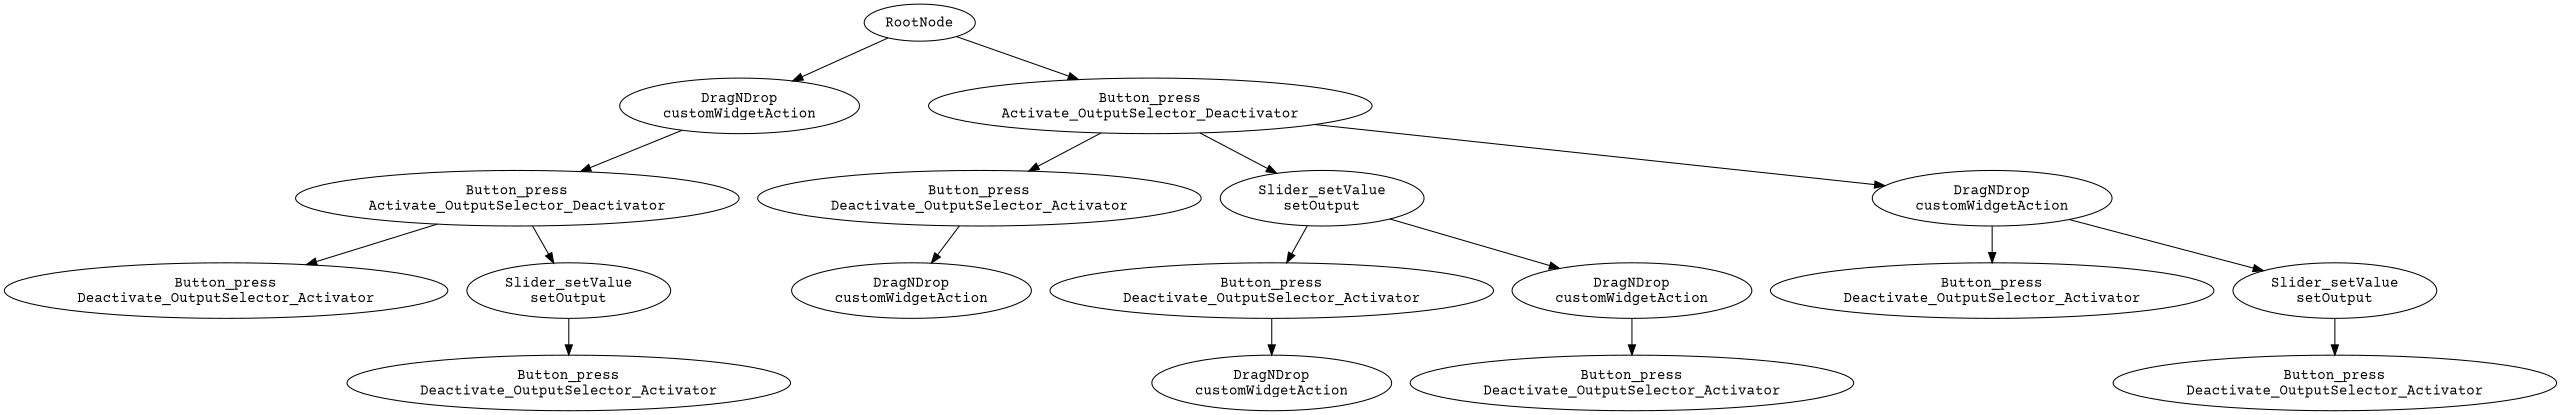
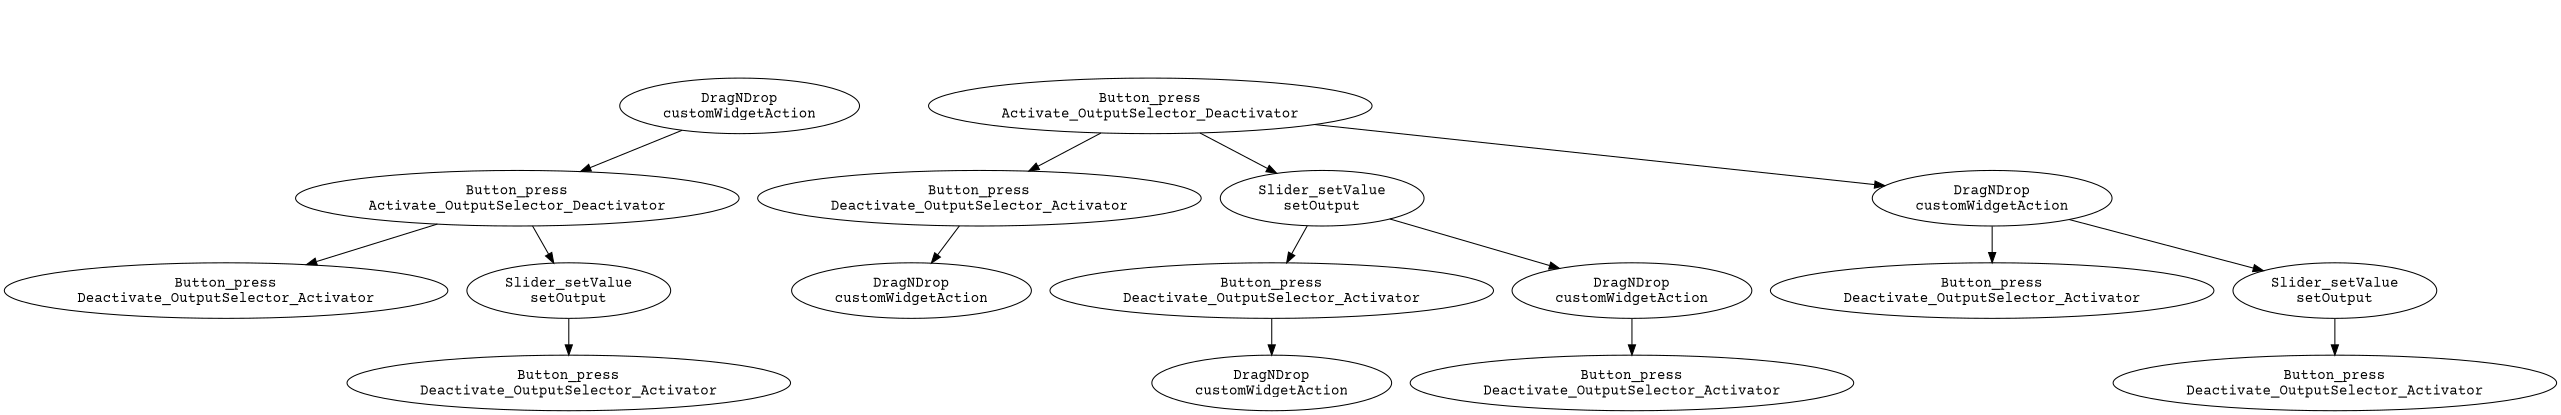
(920, 23) -> none
